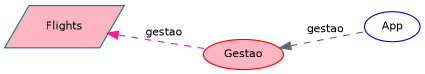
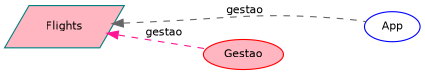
(328, 39) -> (245, 16)
